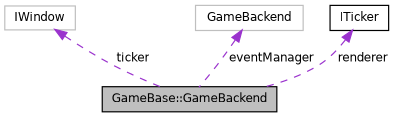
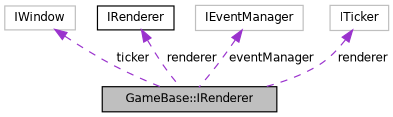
none -> (136, 18)
(249, 18) -> (249, 18)
(359, 18) -> (359, 18)
(190, 99) -> (190, 99)
